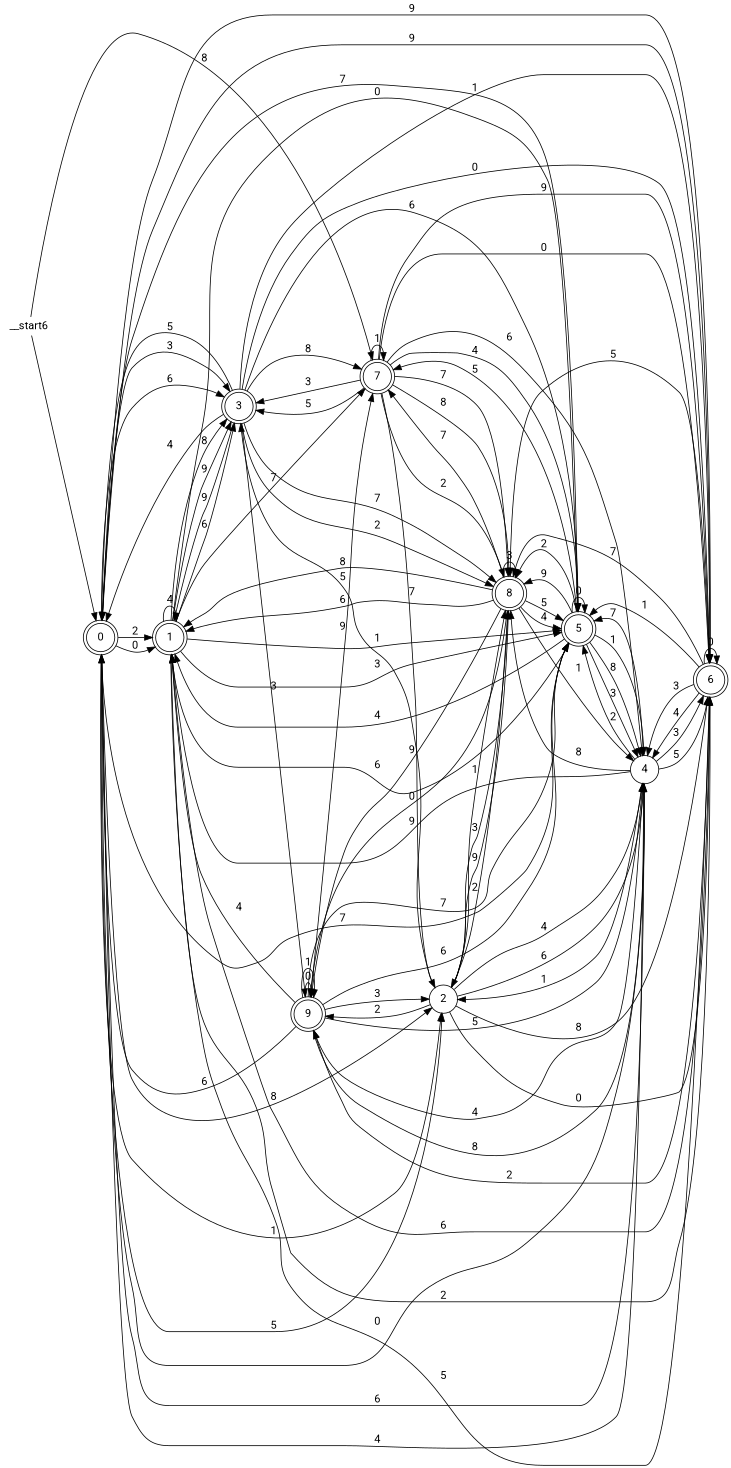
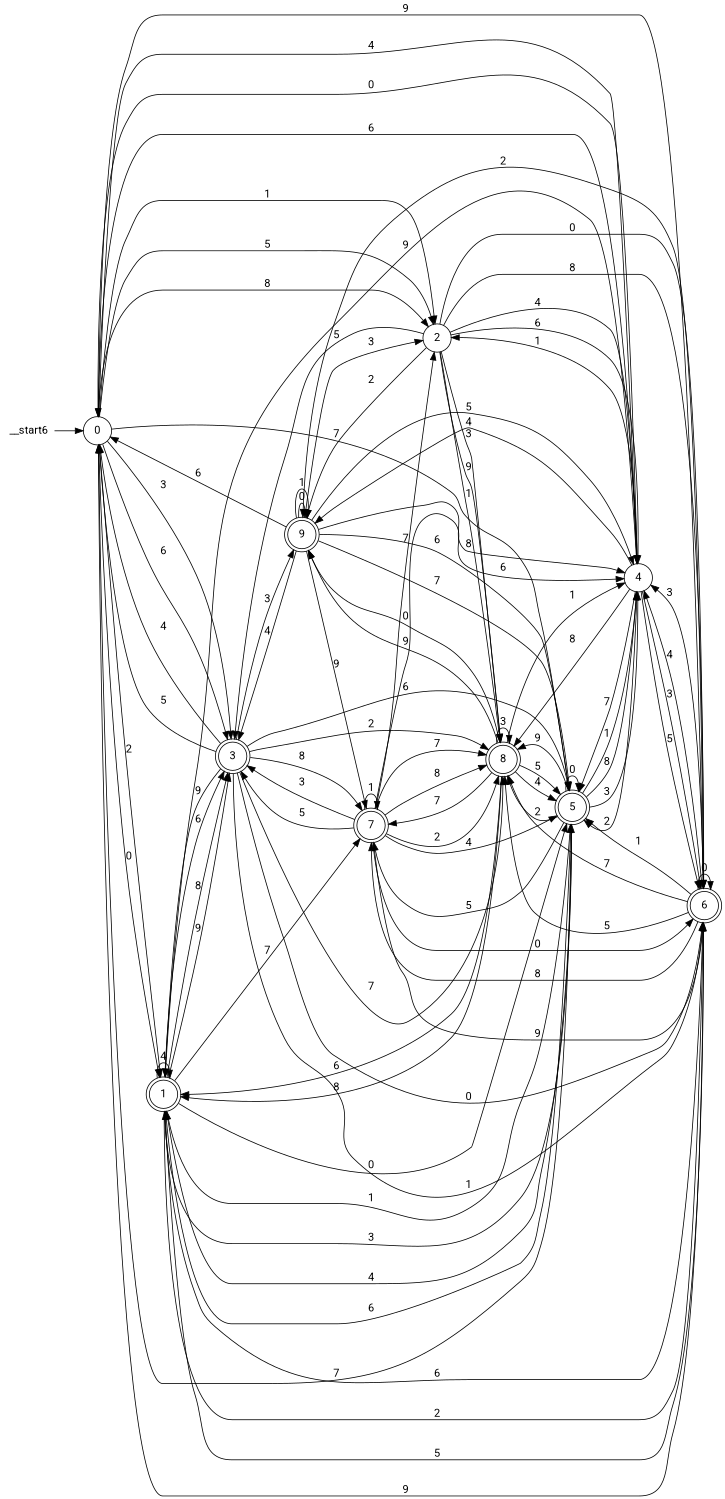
(181, 53) -> (502, 980)
(101, 638) -> (97, 431)
(482, 871) -> none
(206, 883) -> (269, 642)
